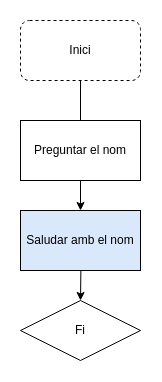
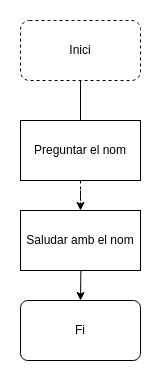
(81, 200) -> (81, 200)
(81, 241) -> (81, 241)
(81, 331) -> (81, 331)
